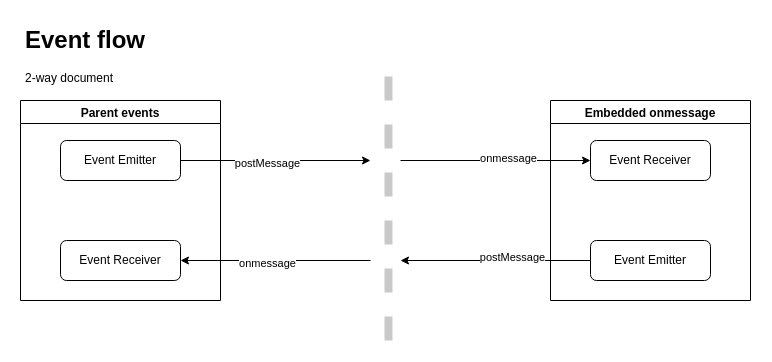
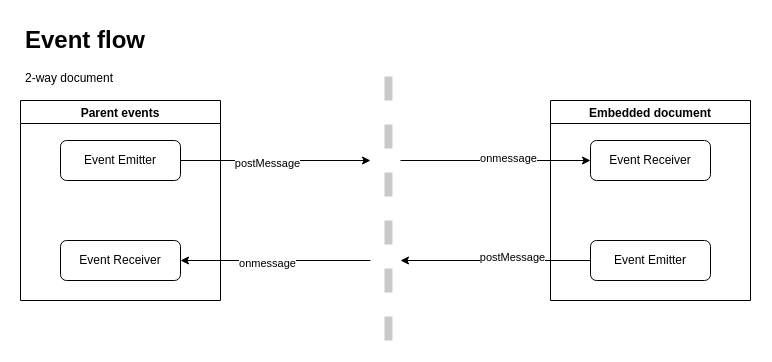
(650, 113) -> (650, 113)
